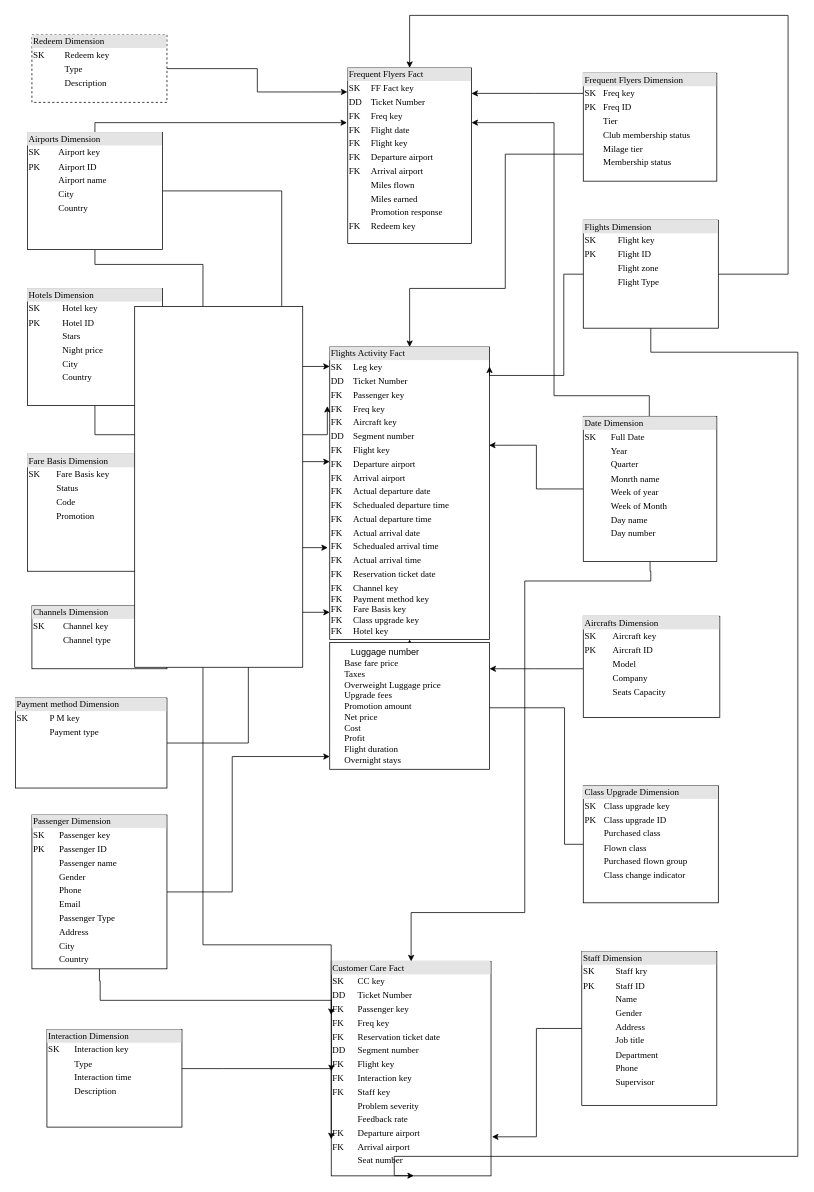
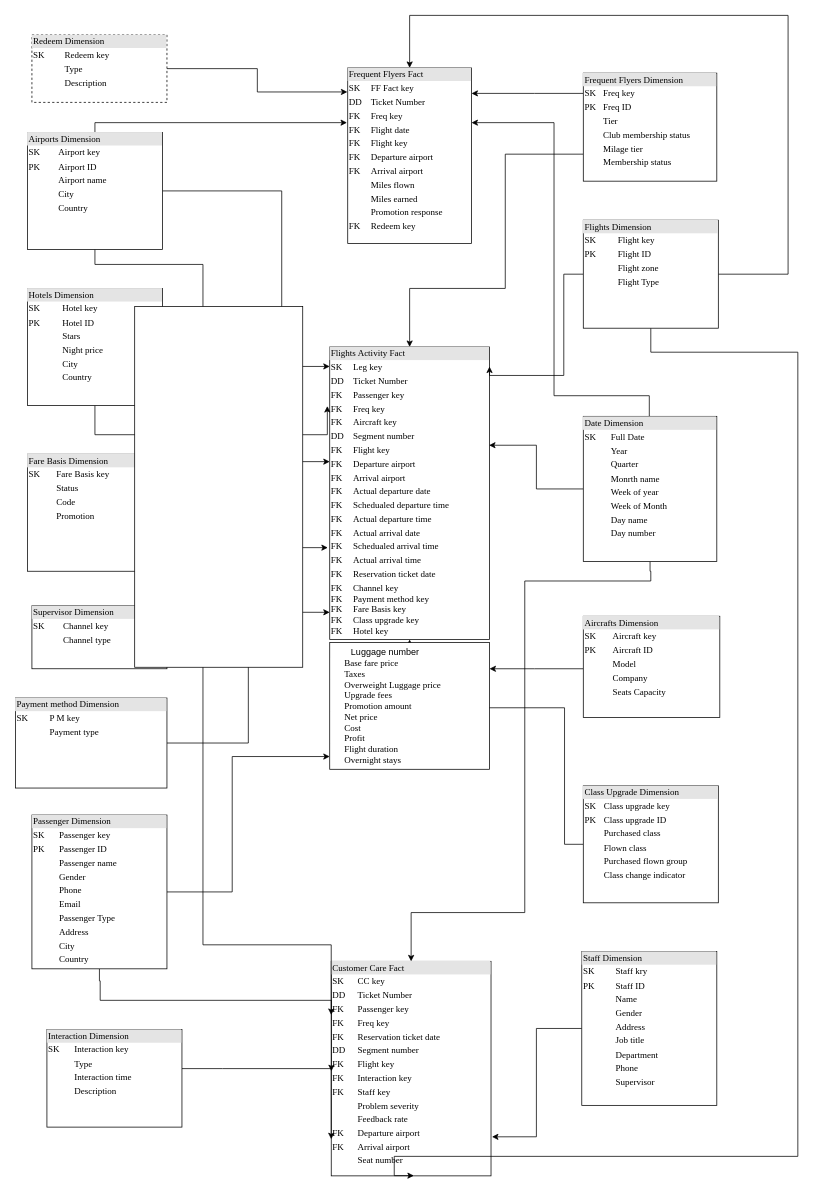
(73, 622) -> (78, 622)
